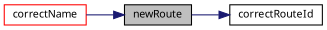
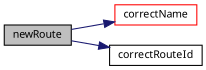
(100, 15) -> (88, 27)
